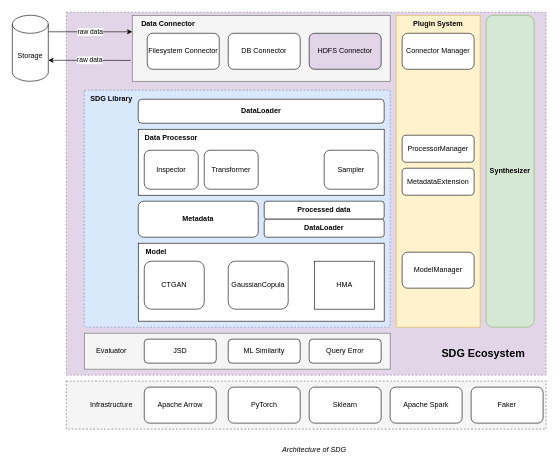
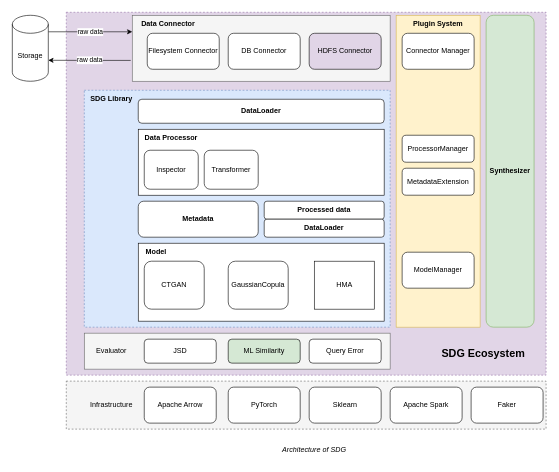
(351, 170) -> none
(264, 351) -> (264, 351)
